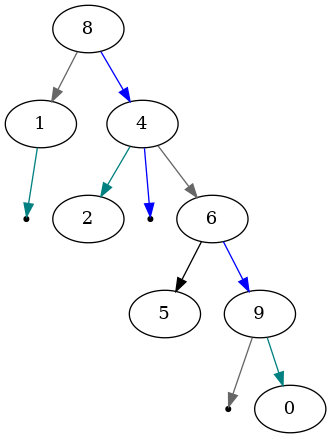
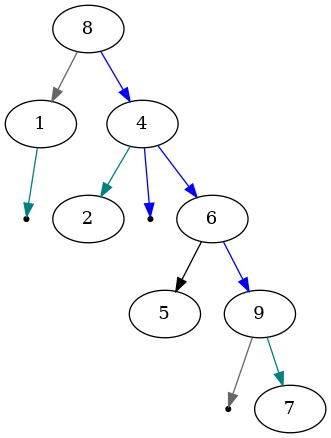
(173, 166) -> (173, 166)
(290, 409) -> (290, 409)
